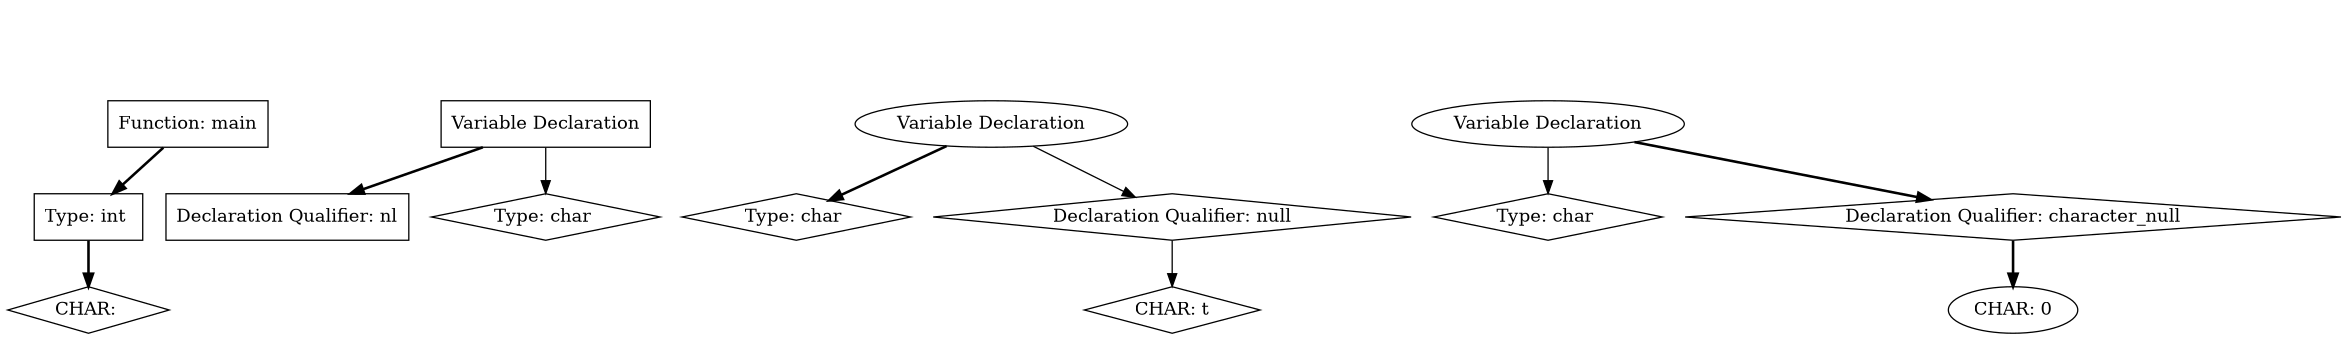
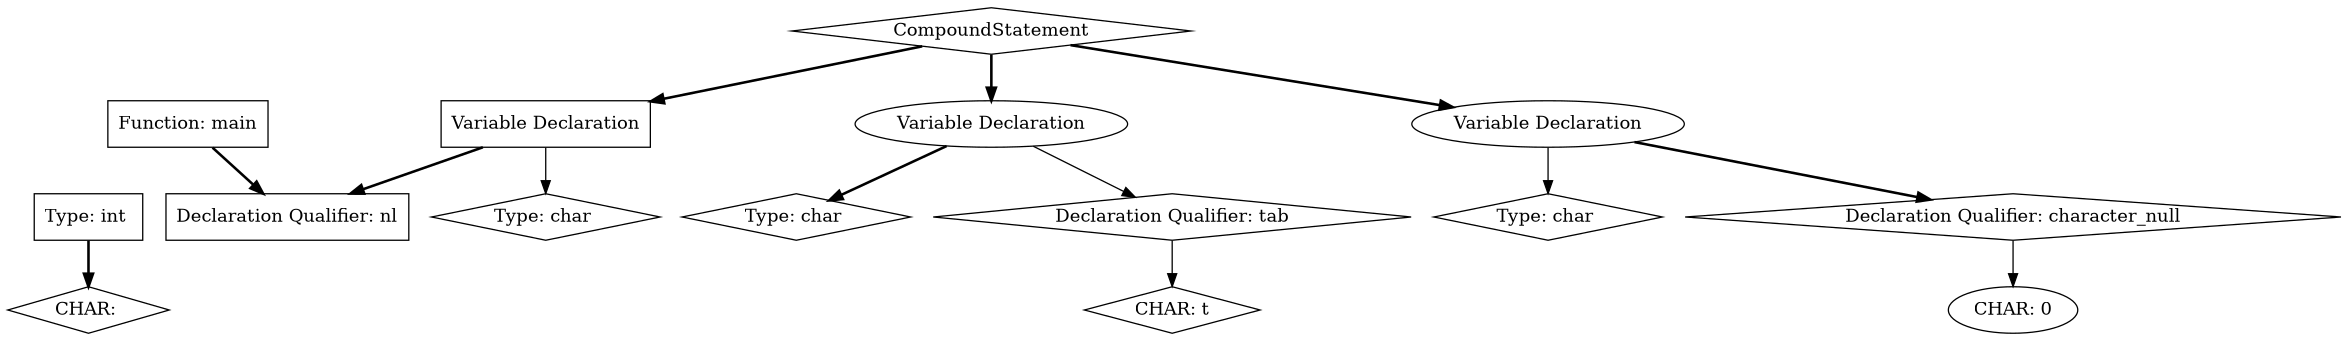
none -> (991, 31)
(143, 166) -> (233, 166)
(1172, 217) -> (1172, 217)
(2013, 257) -> (2013, 257)
